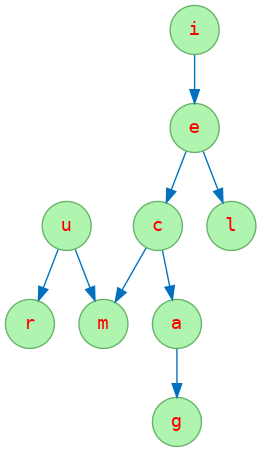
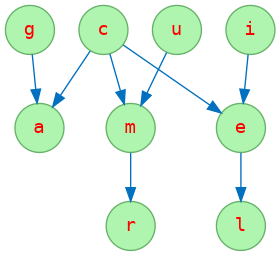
(179, 171) -> (167, 75)
(51, 269) -> (131, 170)
(177, 366) -> (34, 72)
